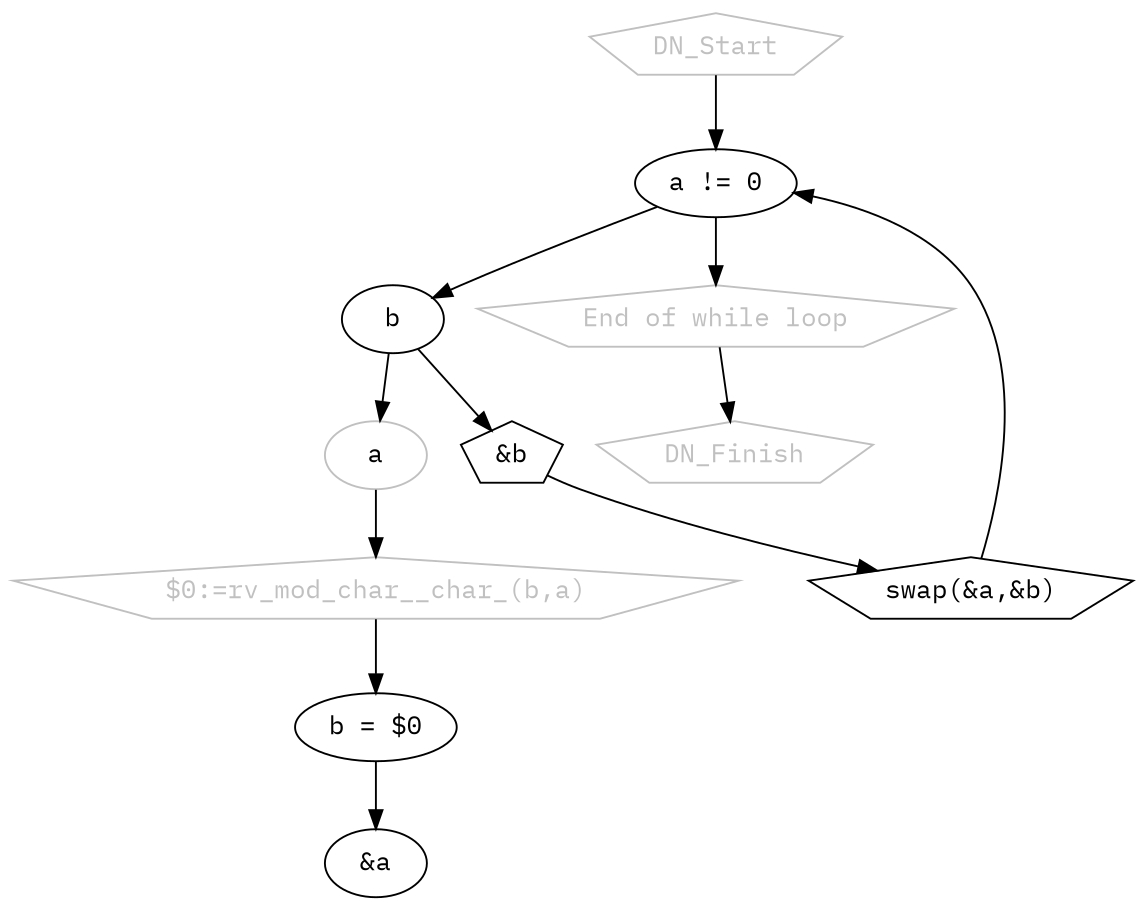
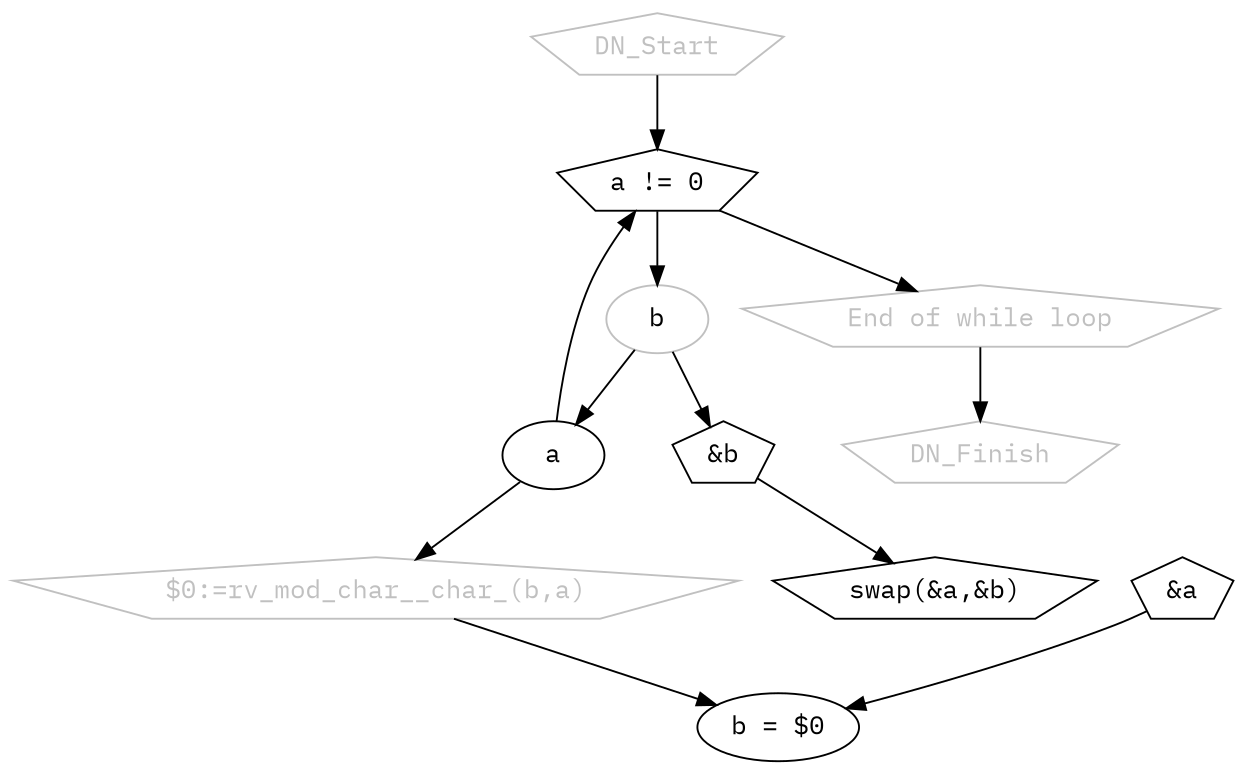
(716, 183) -> (657, 183)
(393, 319) -> (657, 319)
(991, 328) -> (577, 319)
(376, 455) -> (553, 455)
(376, 786) -> (1007, 662)
(376, 863) -> (1182, 591)
